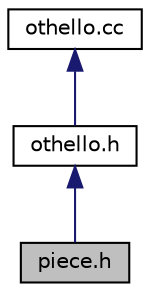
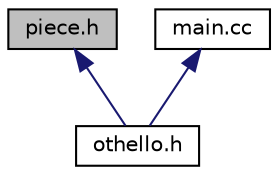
(75, 29) -> (213, 29)
(75, 215) -> (106, 97)
